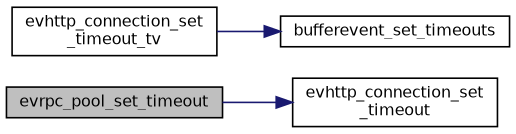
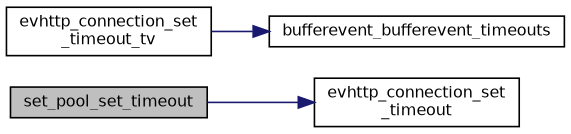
(395, 31) -> (417, 31)
(114, 102) -> (109, 102)
